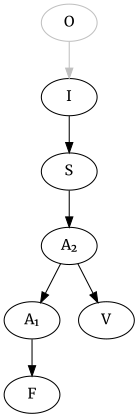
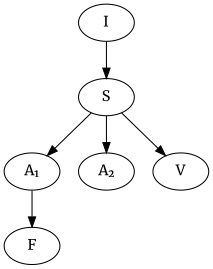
(69, 23) -> none
(53, 279) -> (73, 131)
(85, 279) -> (140, 131)
